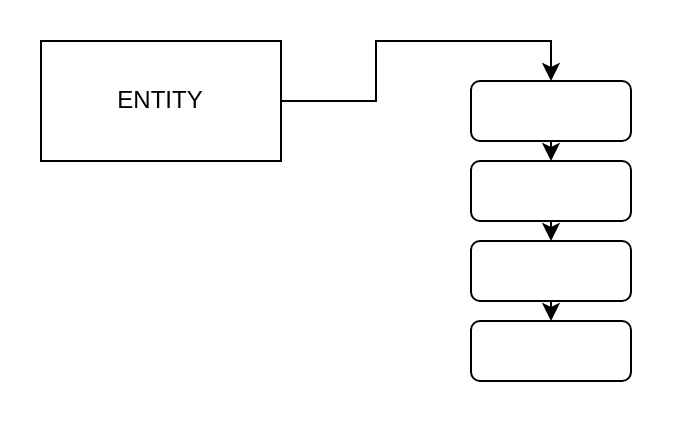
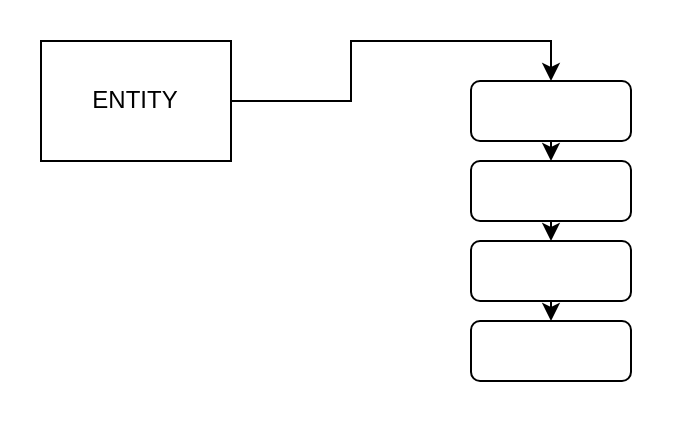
(161, 101) -> (136, 101)
